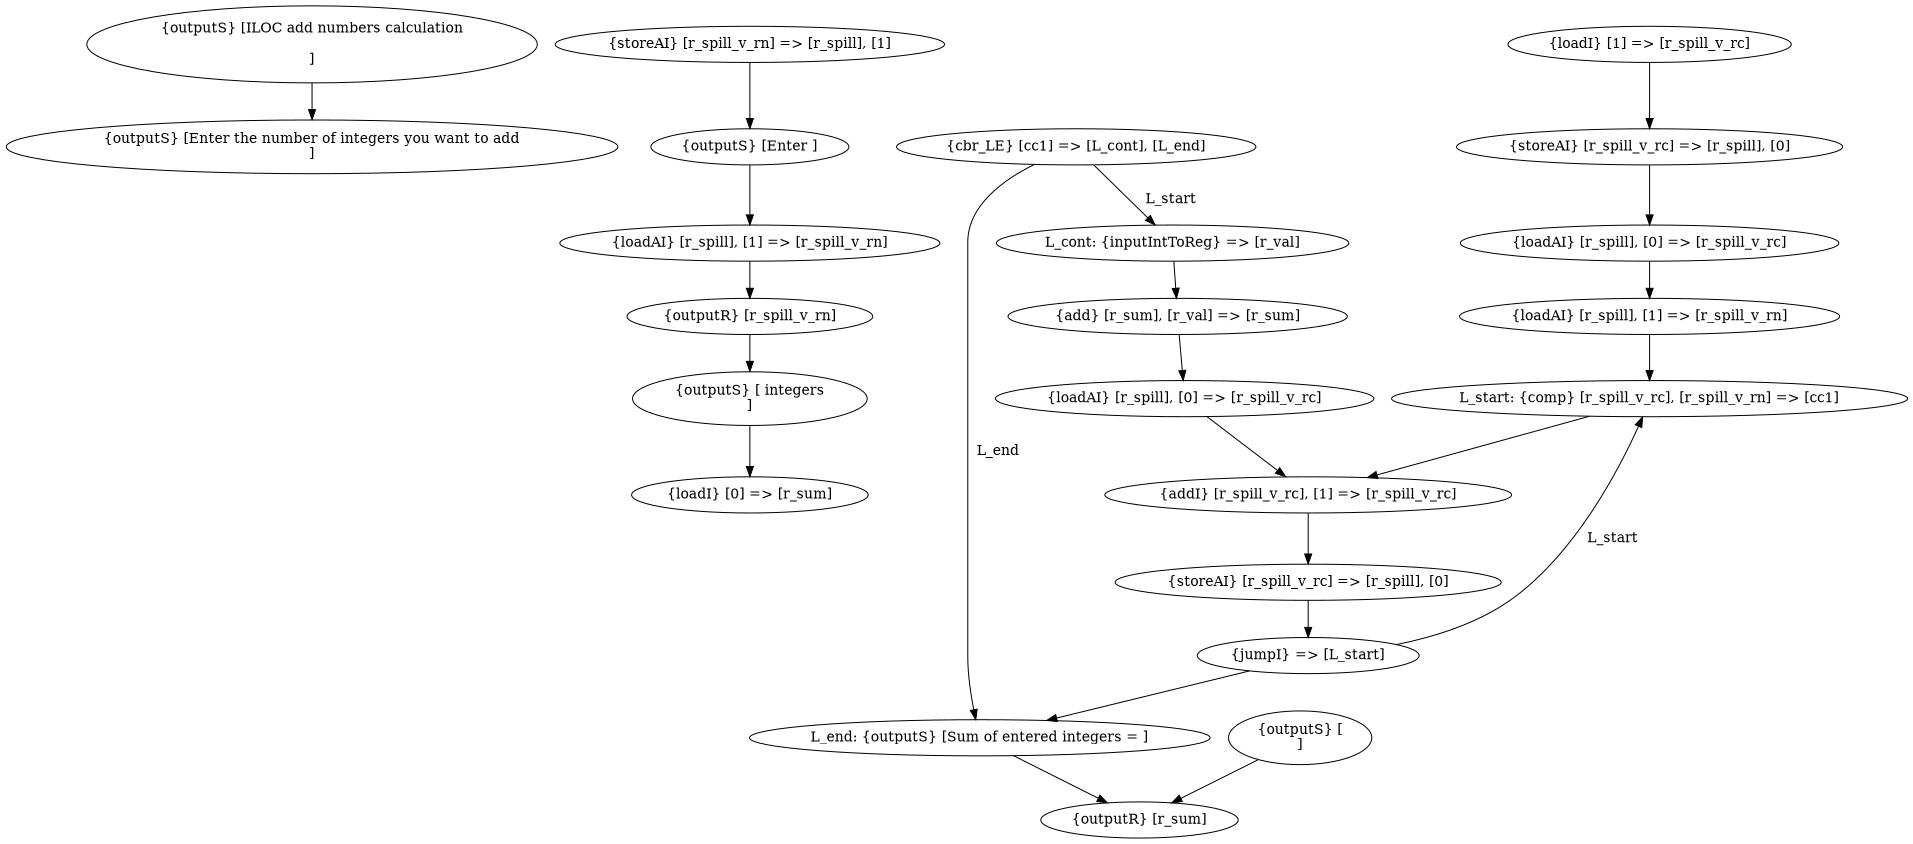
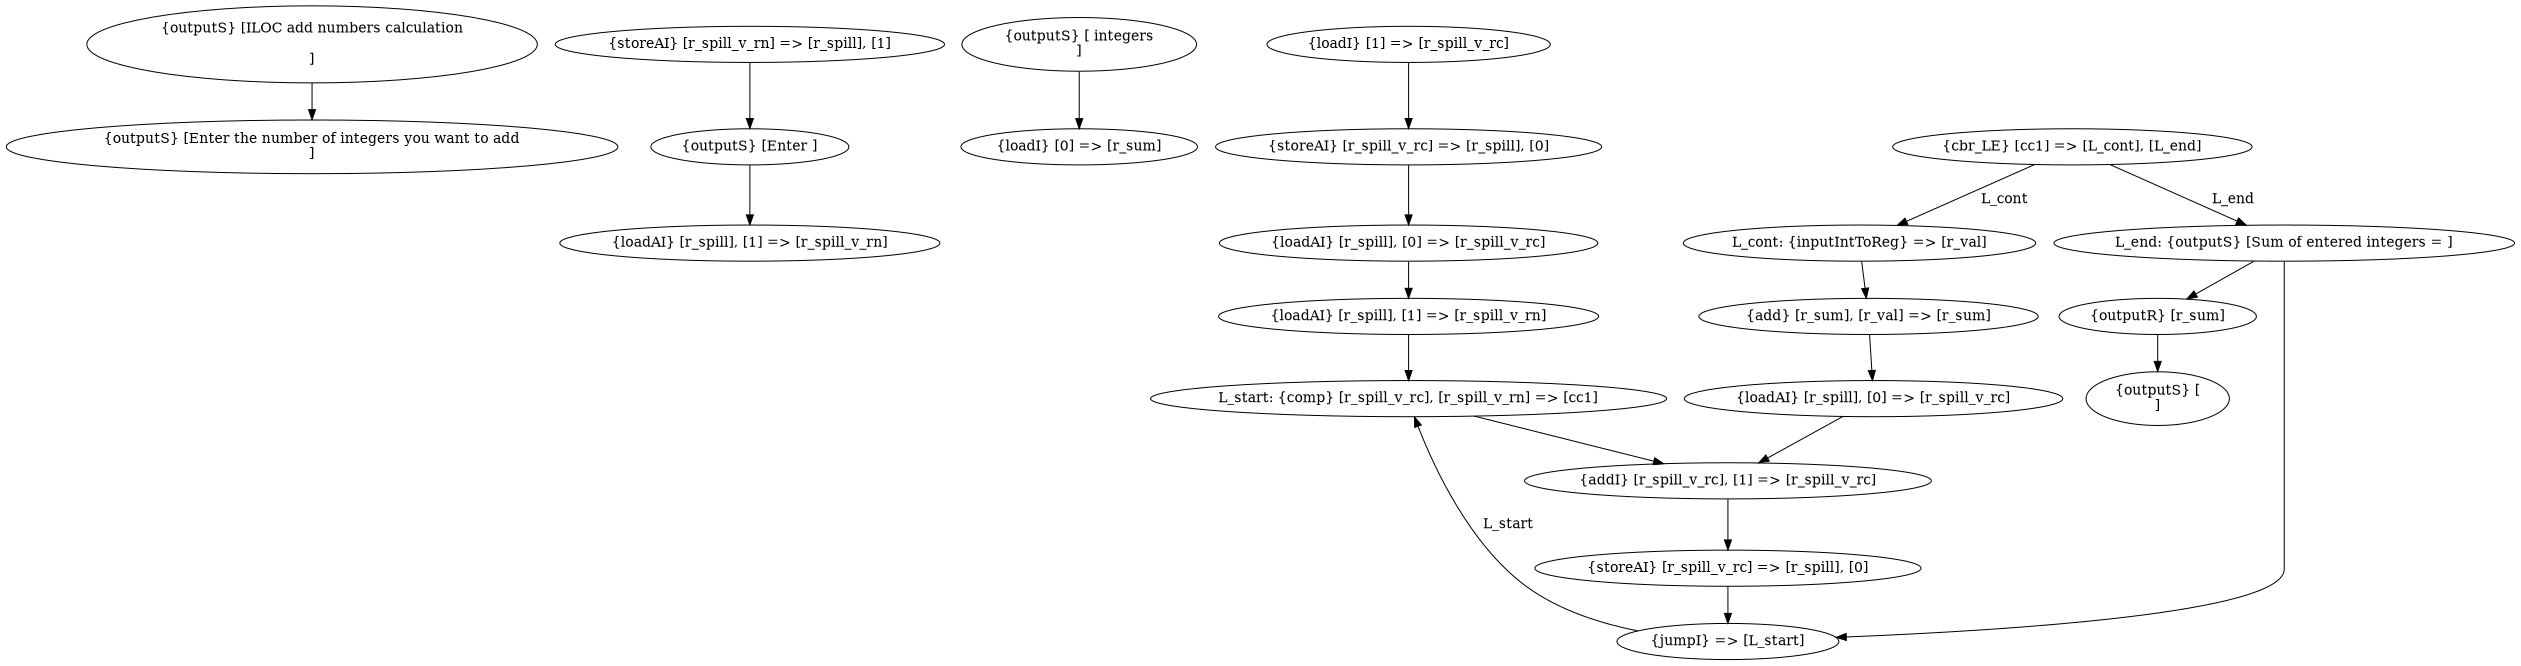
(1167, 199) -> (2000, 199)
(750, 316) -> none
(1153, 694) -> (2223, 601)
(1219, 779) -> (2158, 348)
